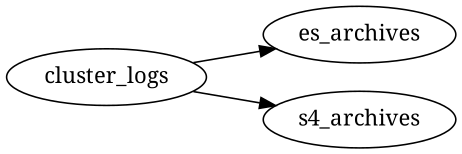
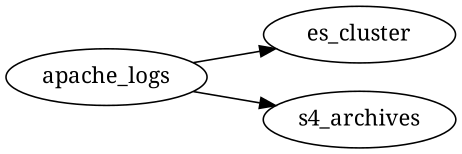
(360, 35) -> (360, 35)
(107, 77) -> (107, 77)
